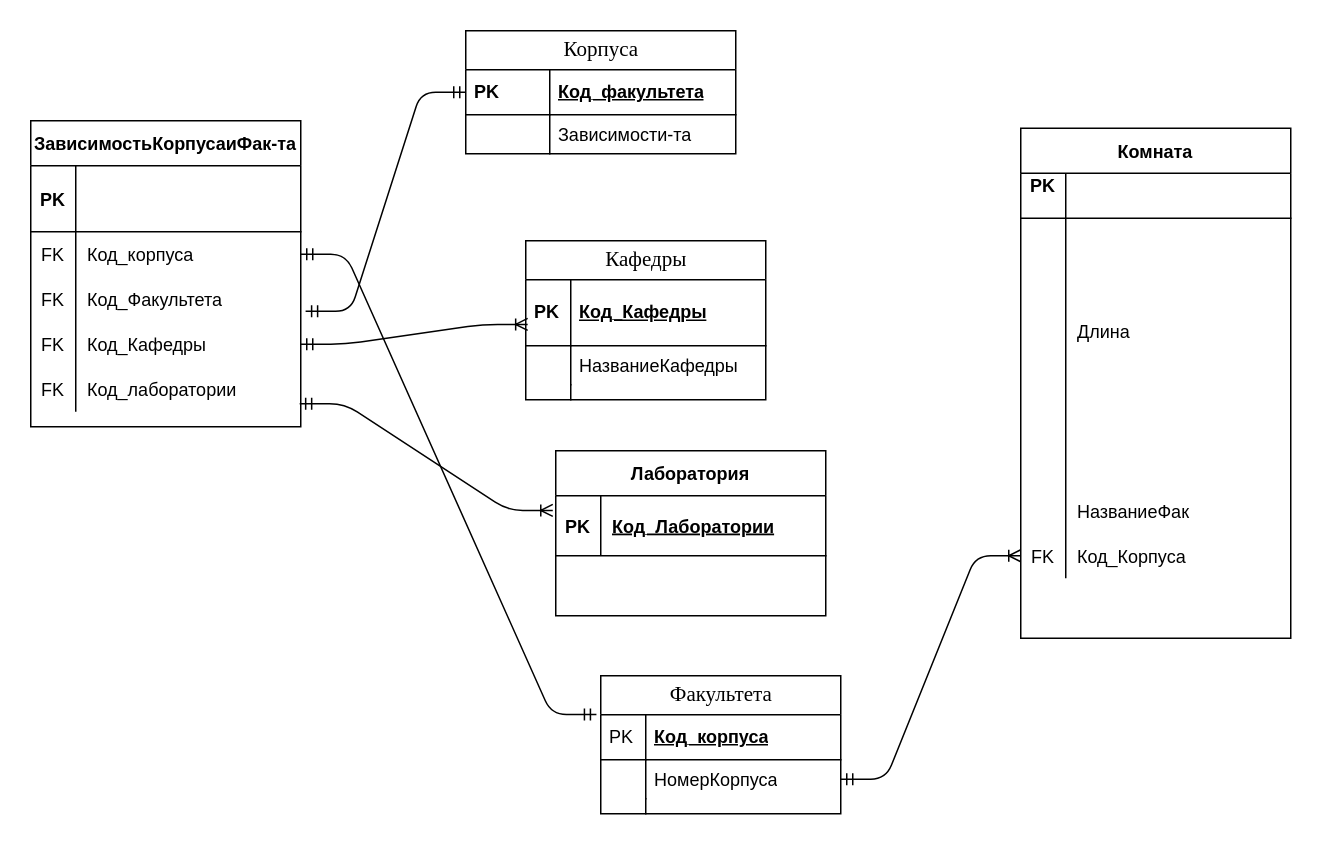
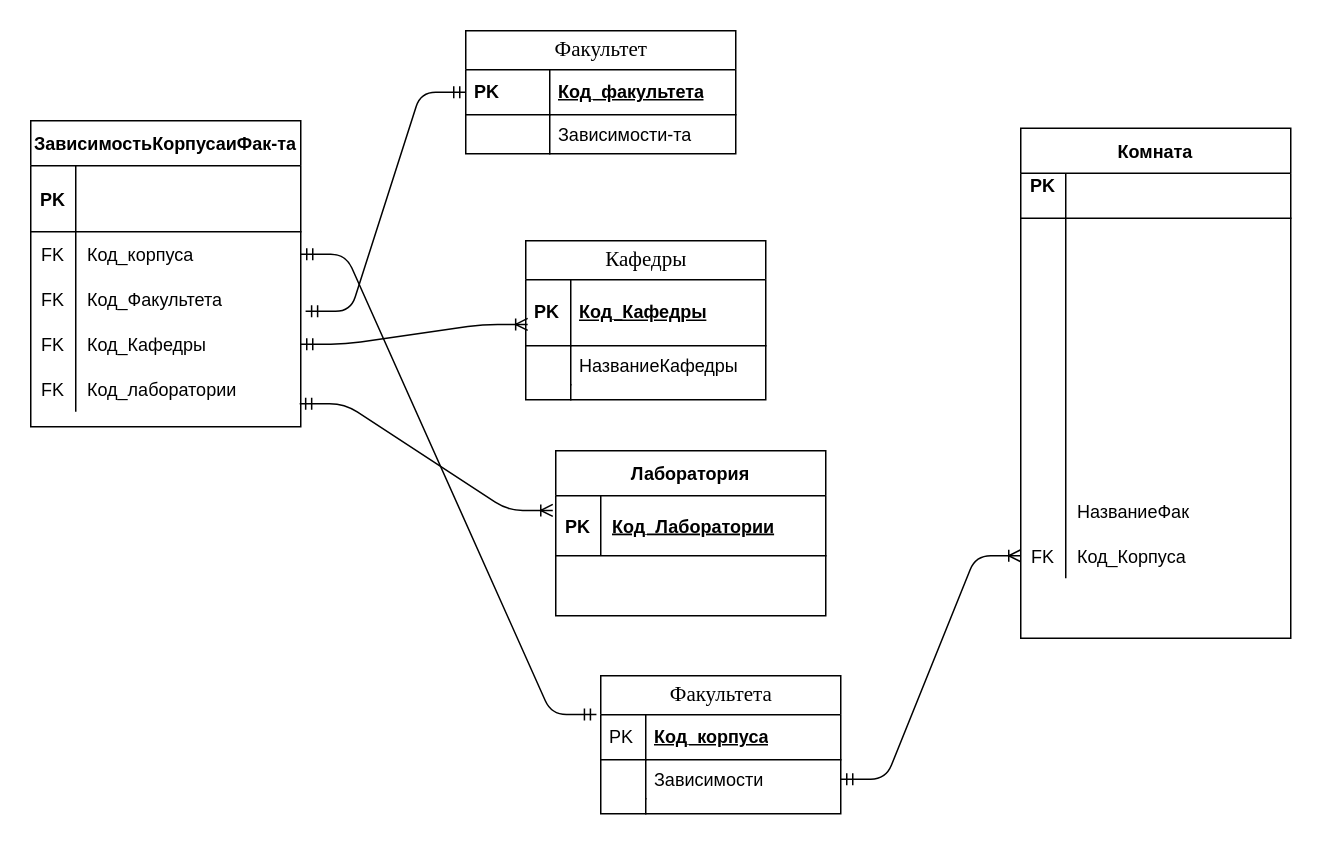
(602, 50) -> (602, 50)
(1178, 331) -> none
(715, 781) -> (710, 781)
